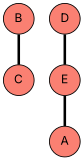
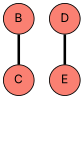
(65, 142) -> none
